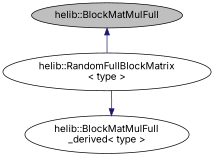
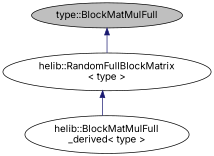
(107, 15) -> (107, 15)
(112, 100) -> (102, 107)
